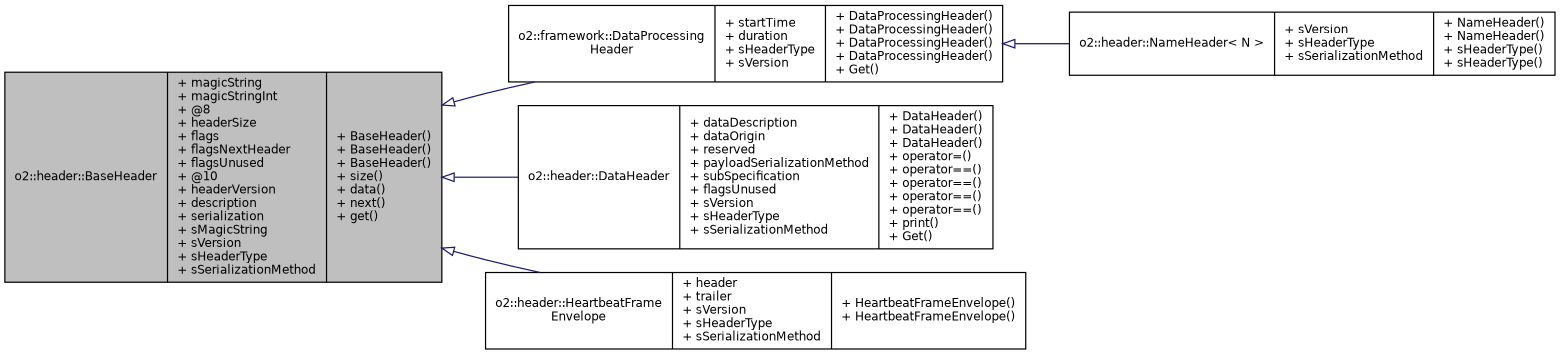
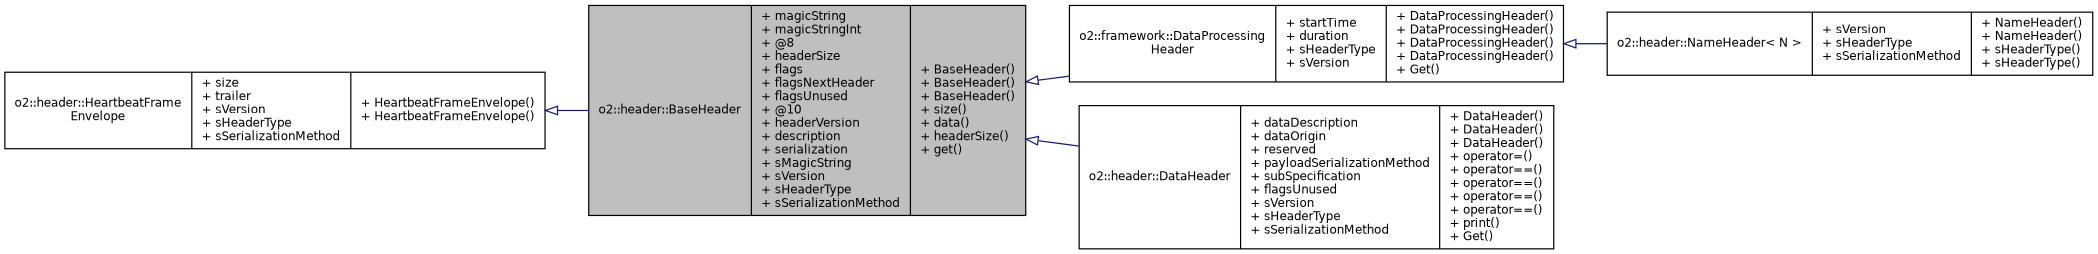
(361, 203) -> (964, 137)
(497, 263) -> (573, 110)
(710, 283) -> (220, 83)
